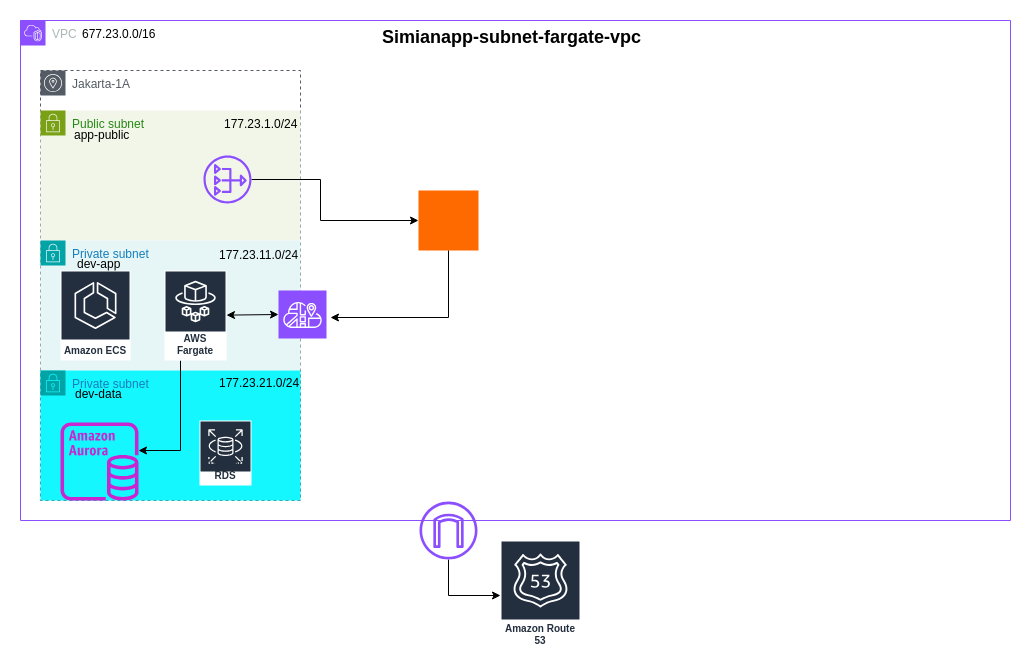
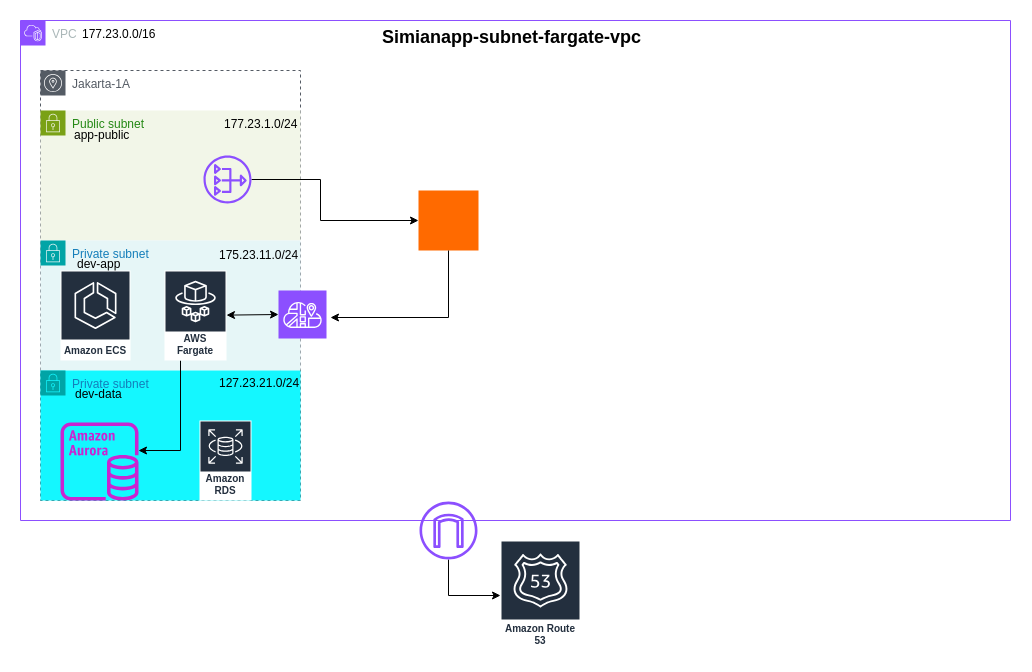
(122, 35) -> (122, 35)
(262, 256) -> (262, 256)
(262, 384) -> (262, 384)
(226, 453) -> (226, 461)
